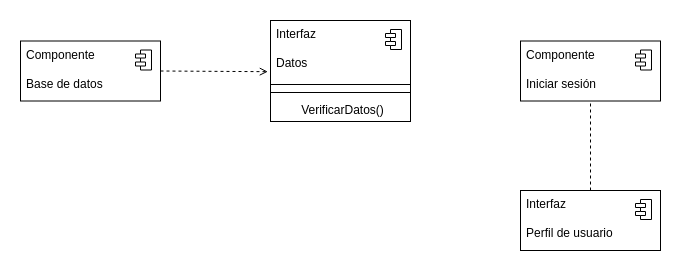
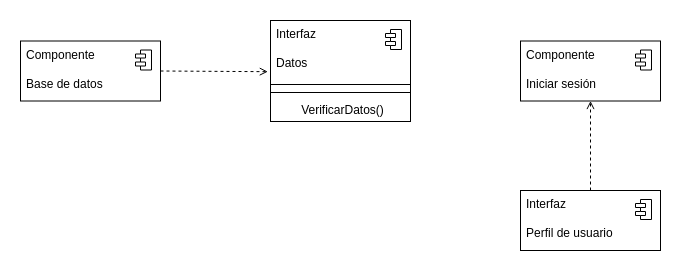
(591, 105) -> (591, 106)
